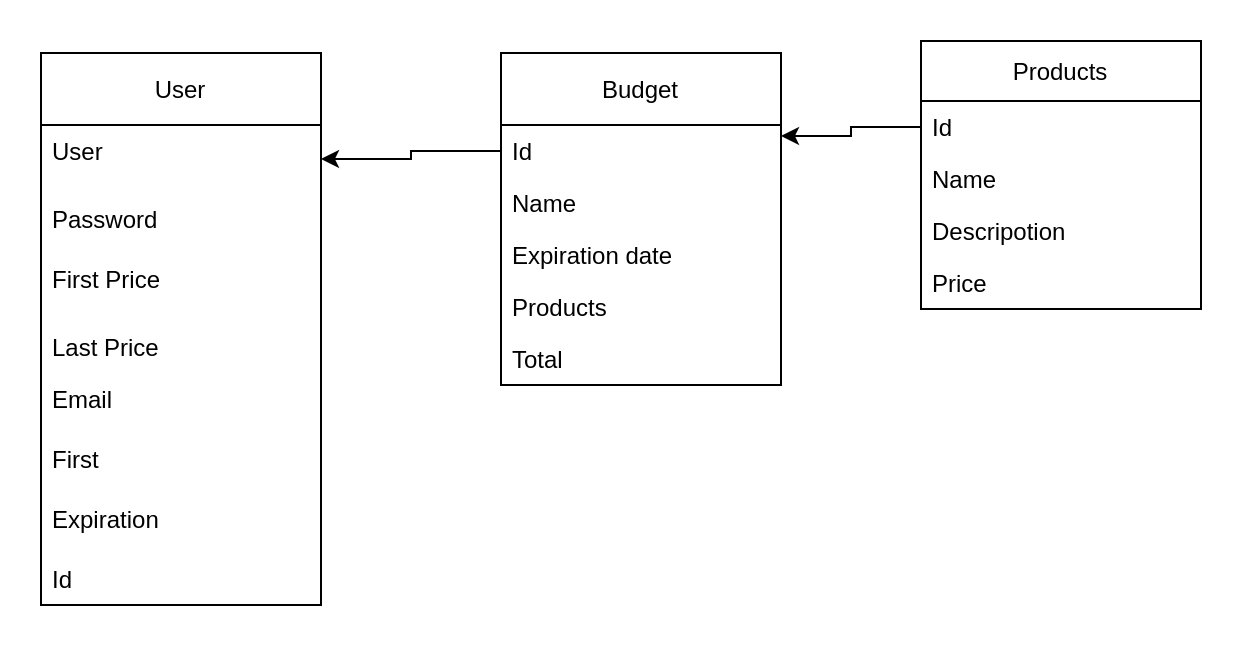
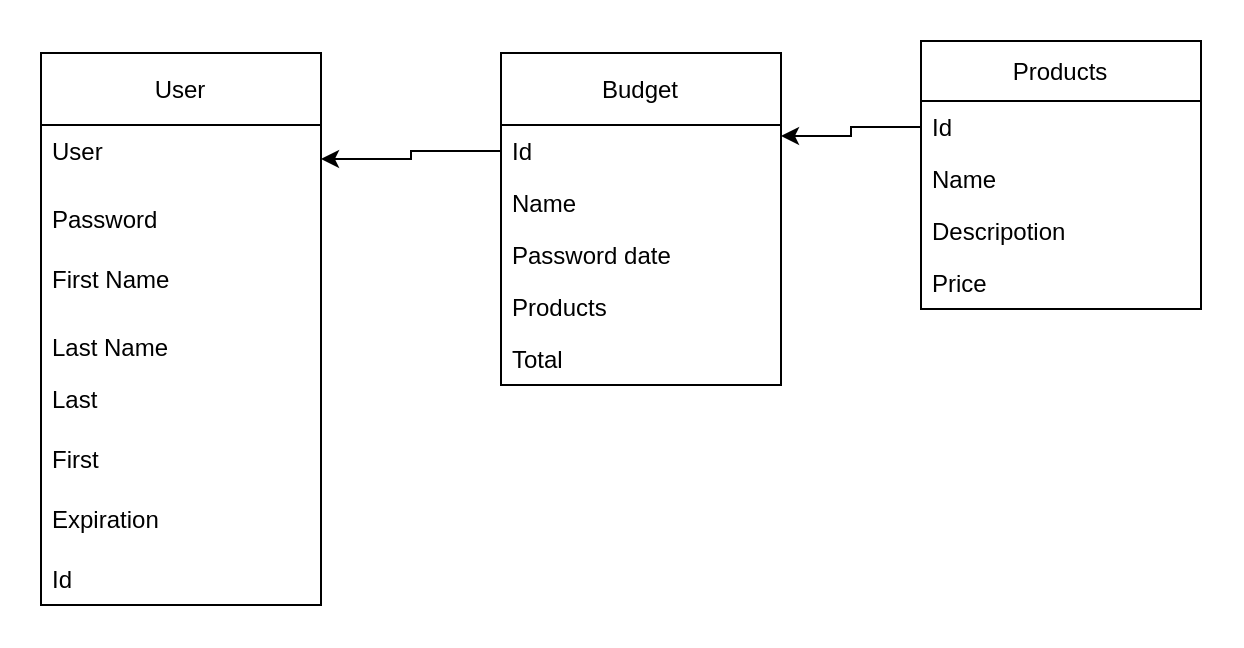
(603, 256) -> (596, 256)
(117, 280) -> (113, 280)
(113, 348) -> (109, 348)
(79, 400) -> (79, 400)
